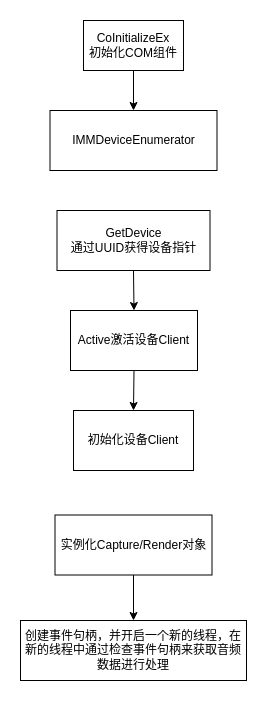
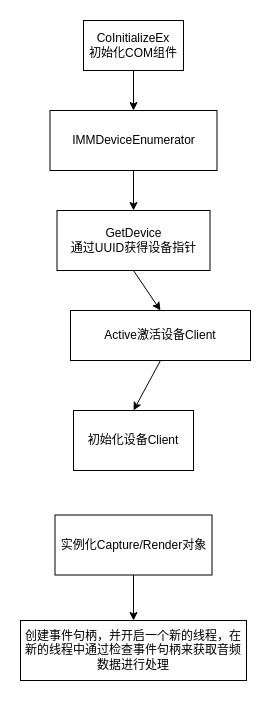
none -> (134, 187)
(134, 341) -> (161, 336)
